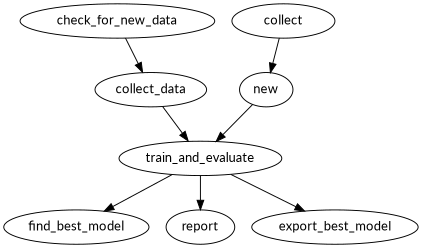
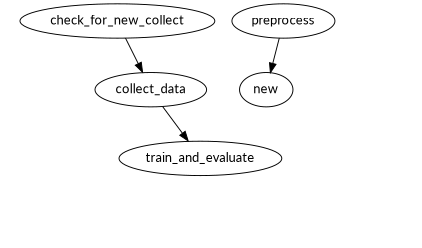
(117, 21) -> (117, 21)
(283, 21) -> (283, 21)
(238, 120) -> none
(76, 227) -> none
(200, 227) -> none
(335, 227) -> none
